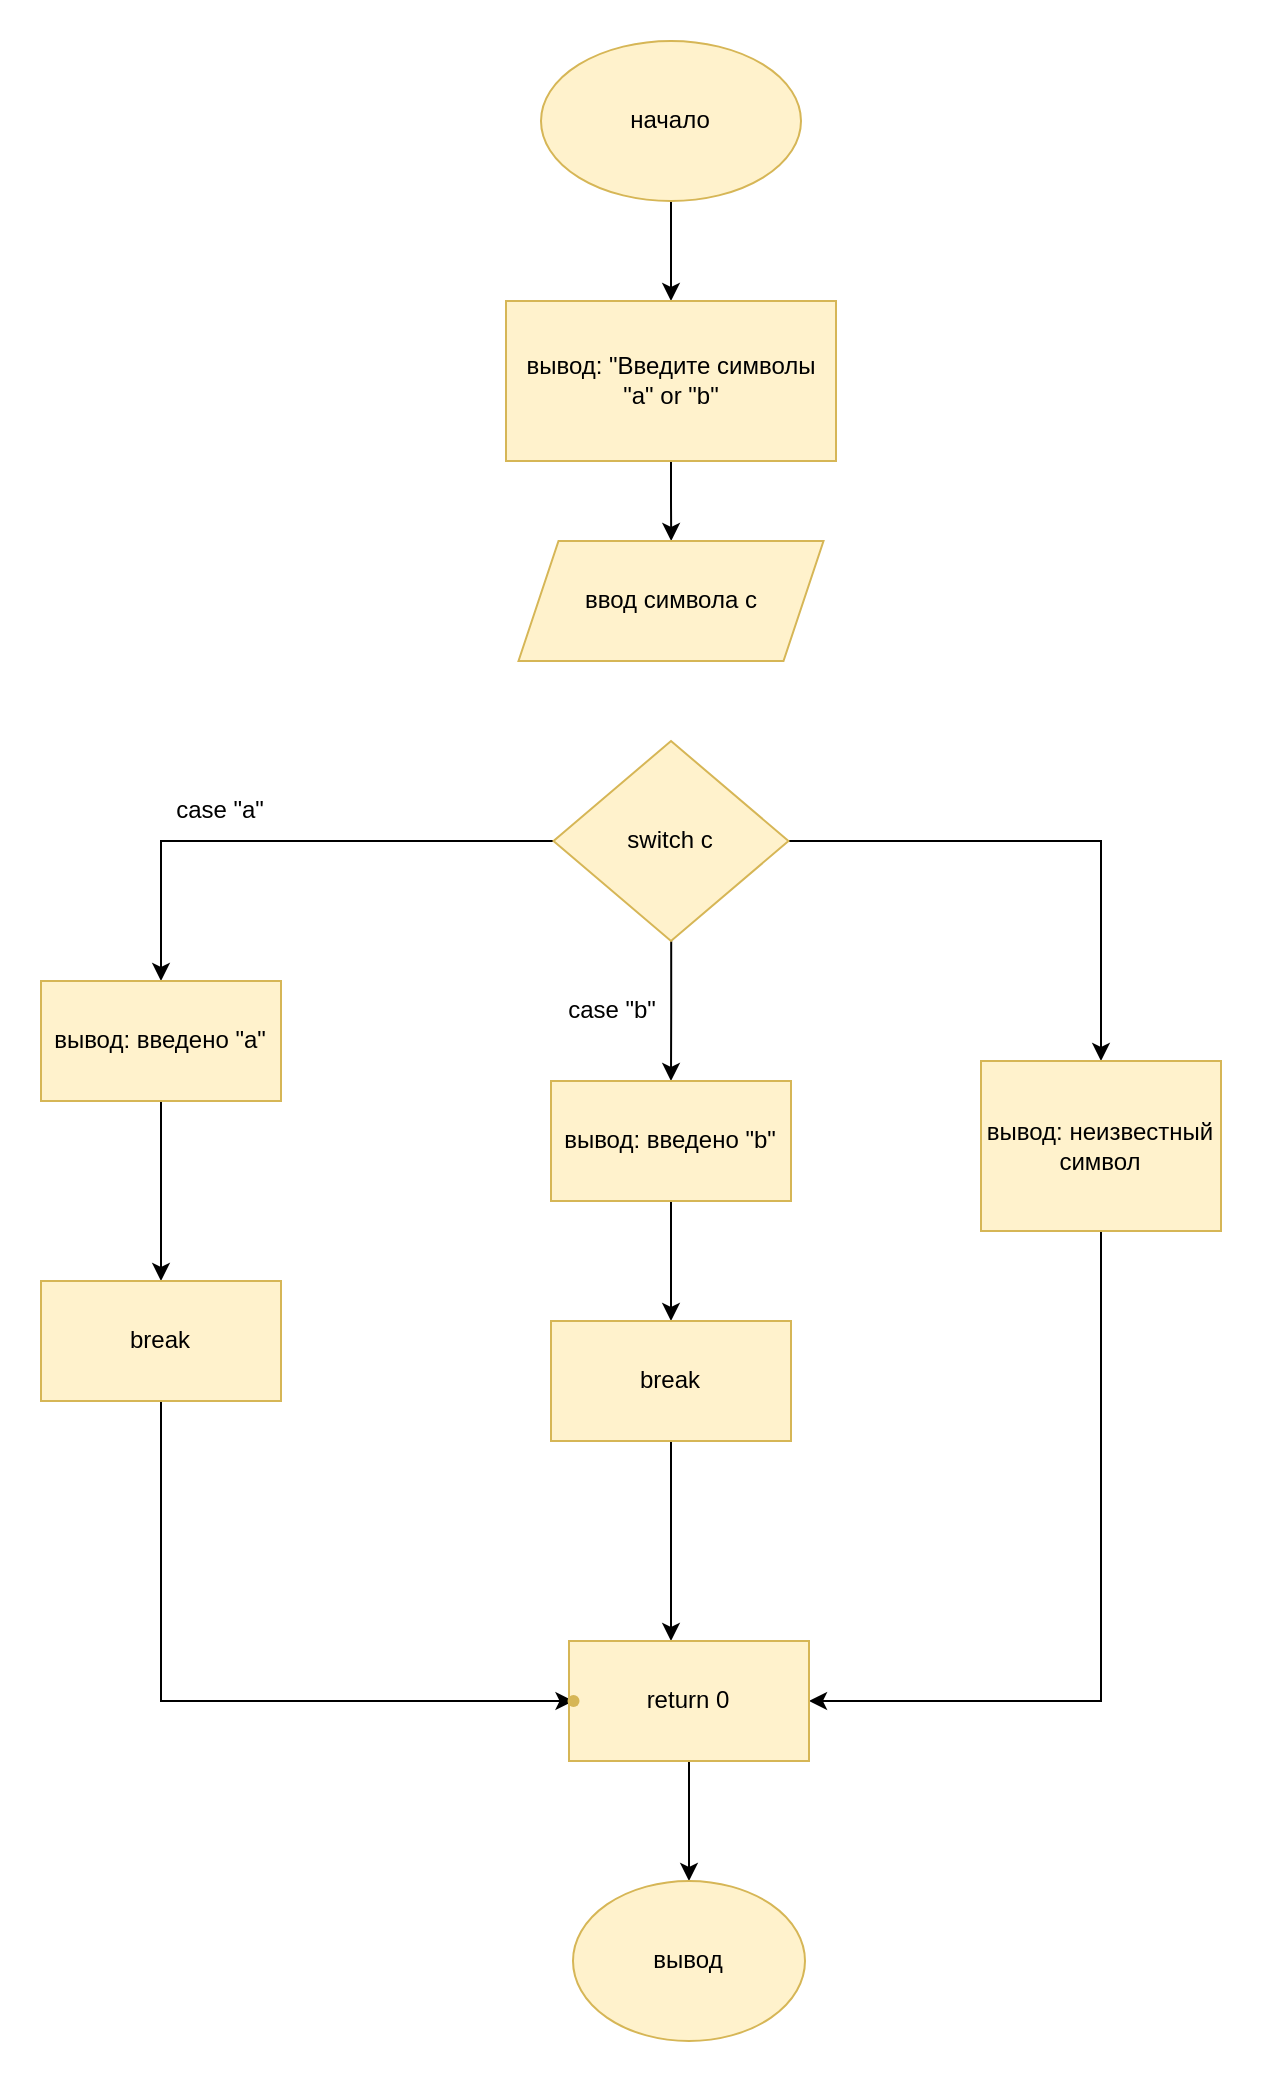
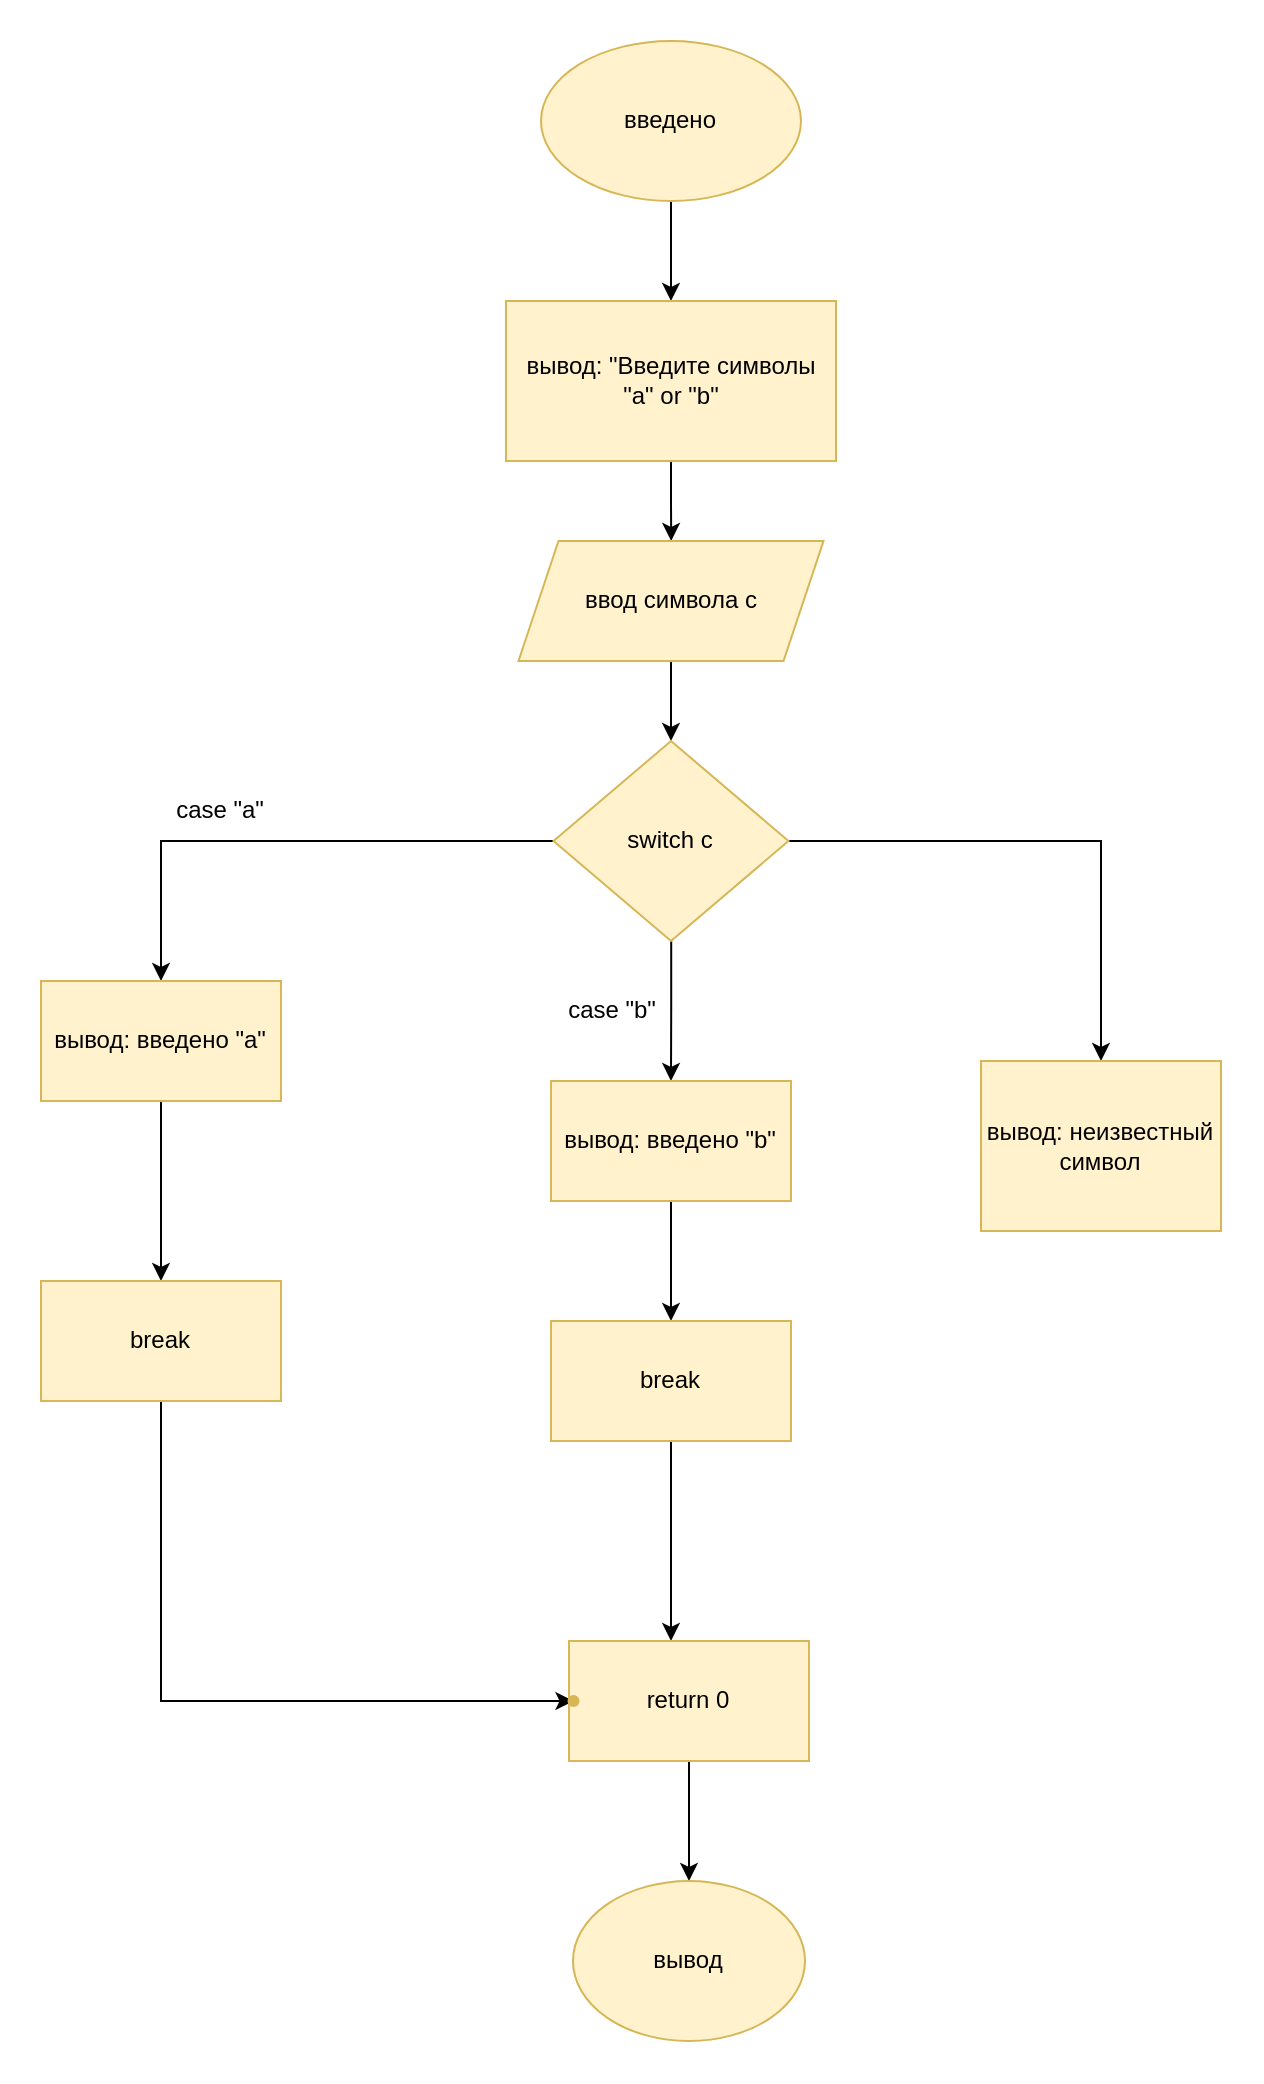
(671, 121) -> (671, 121)
none -> (671, 694)
(1101, 1605) -> none
